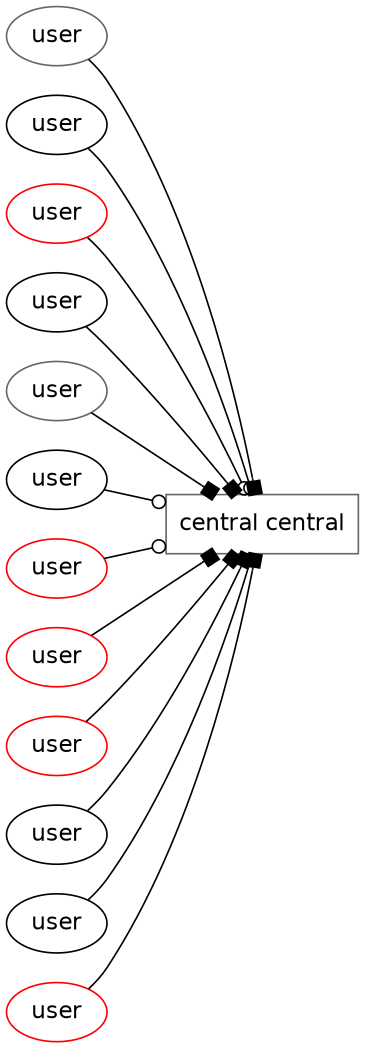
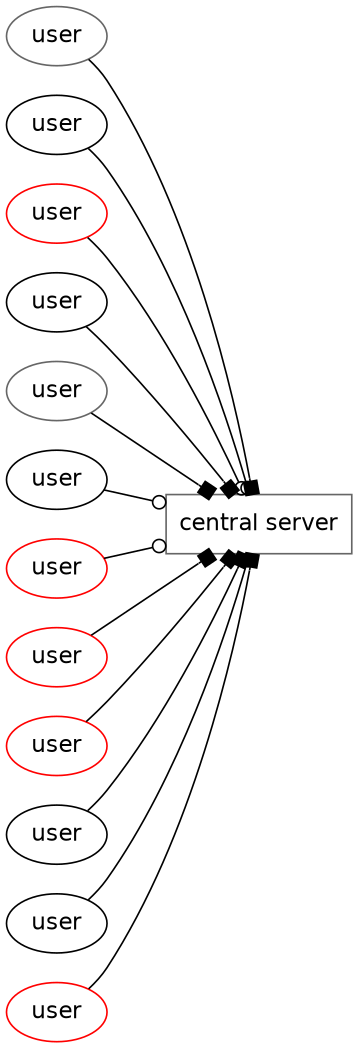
(262, 524) -> (259, 524)
